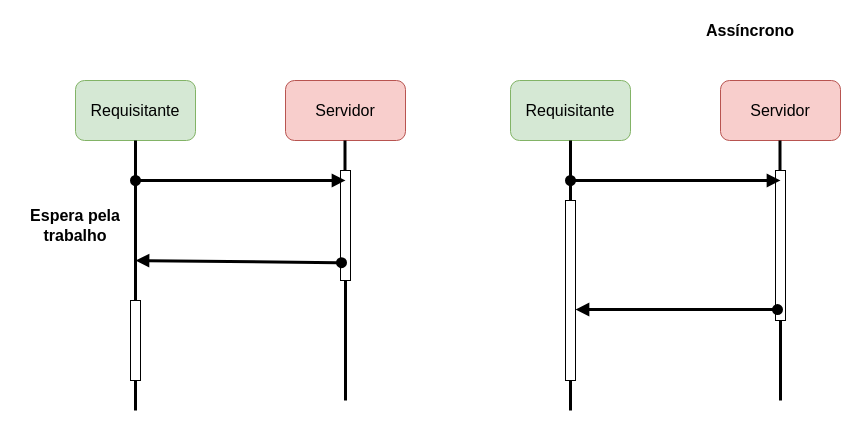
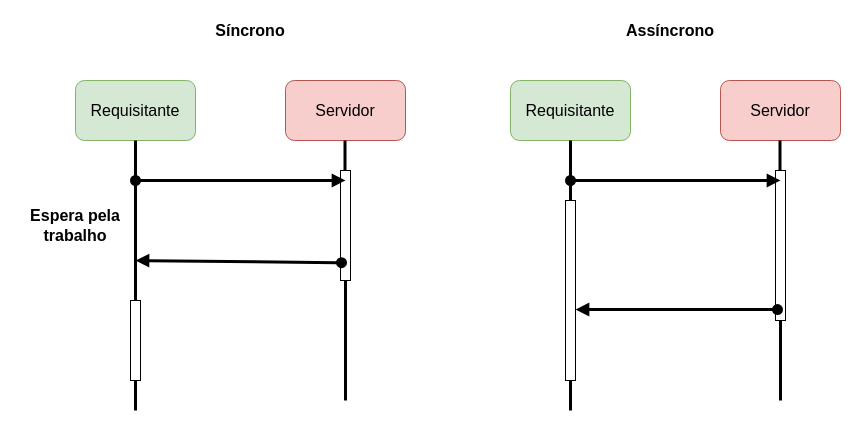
none -> (251, 31)
(751, 31) -> (671, 31)
